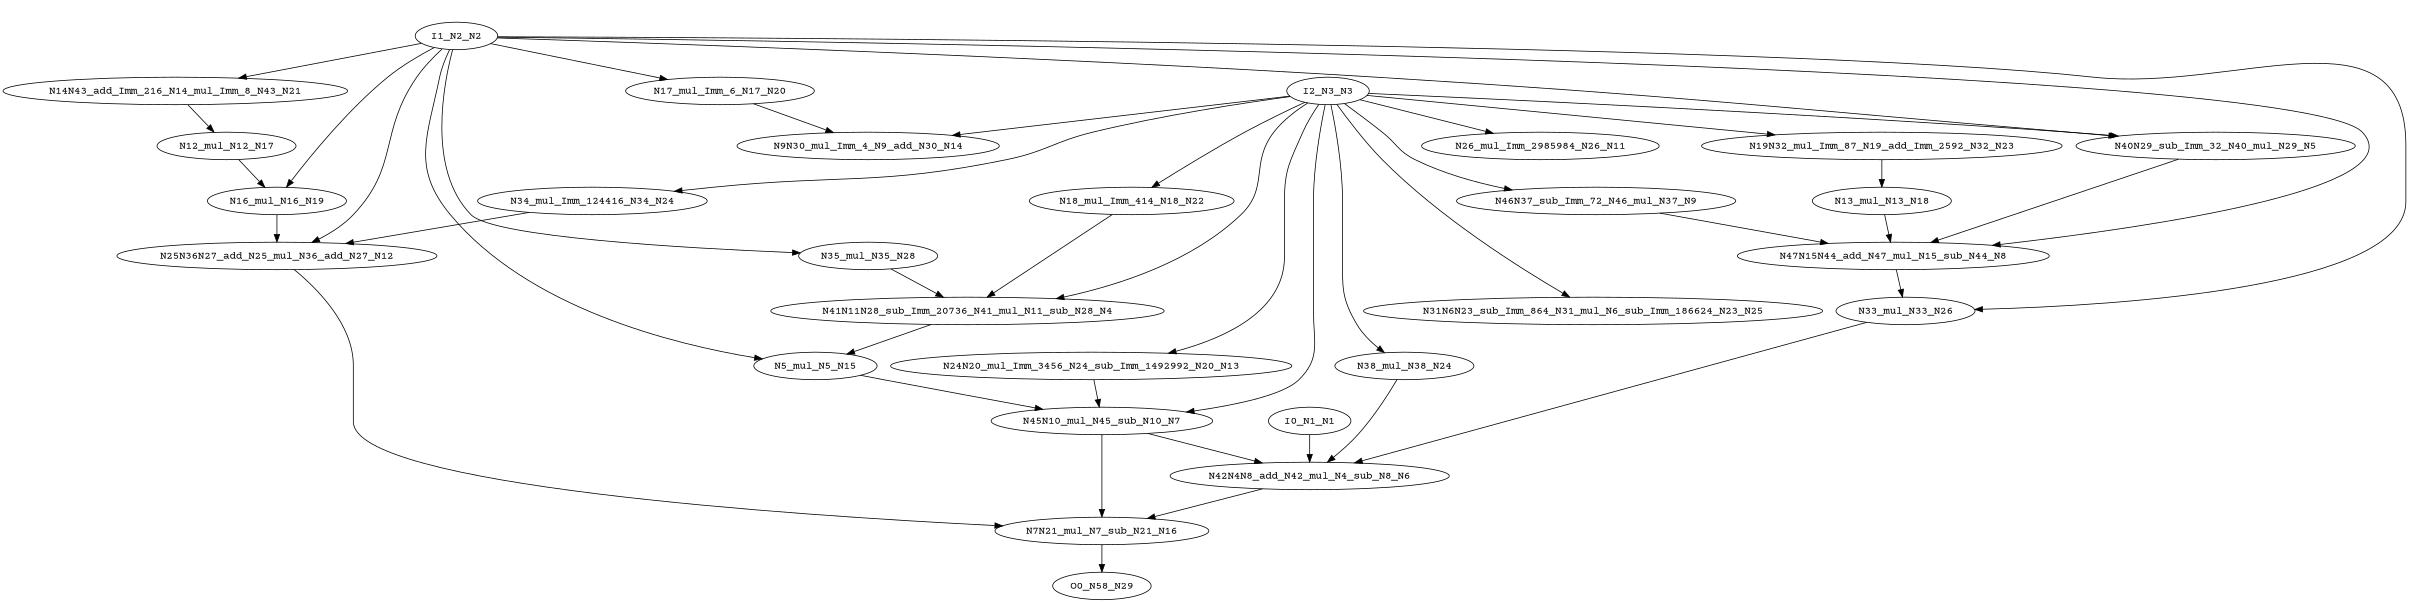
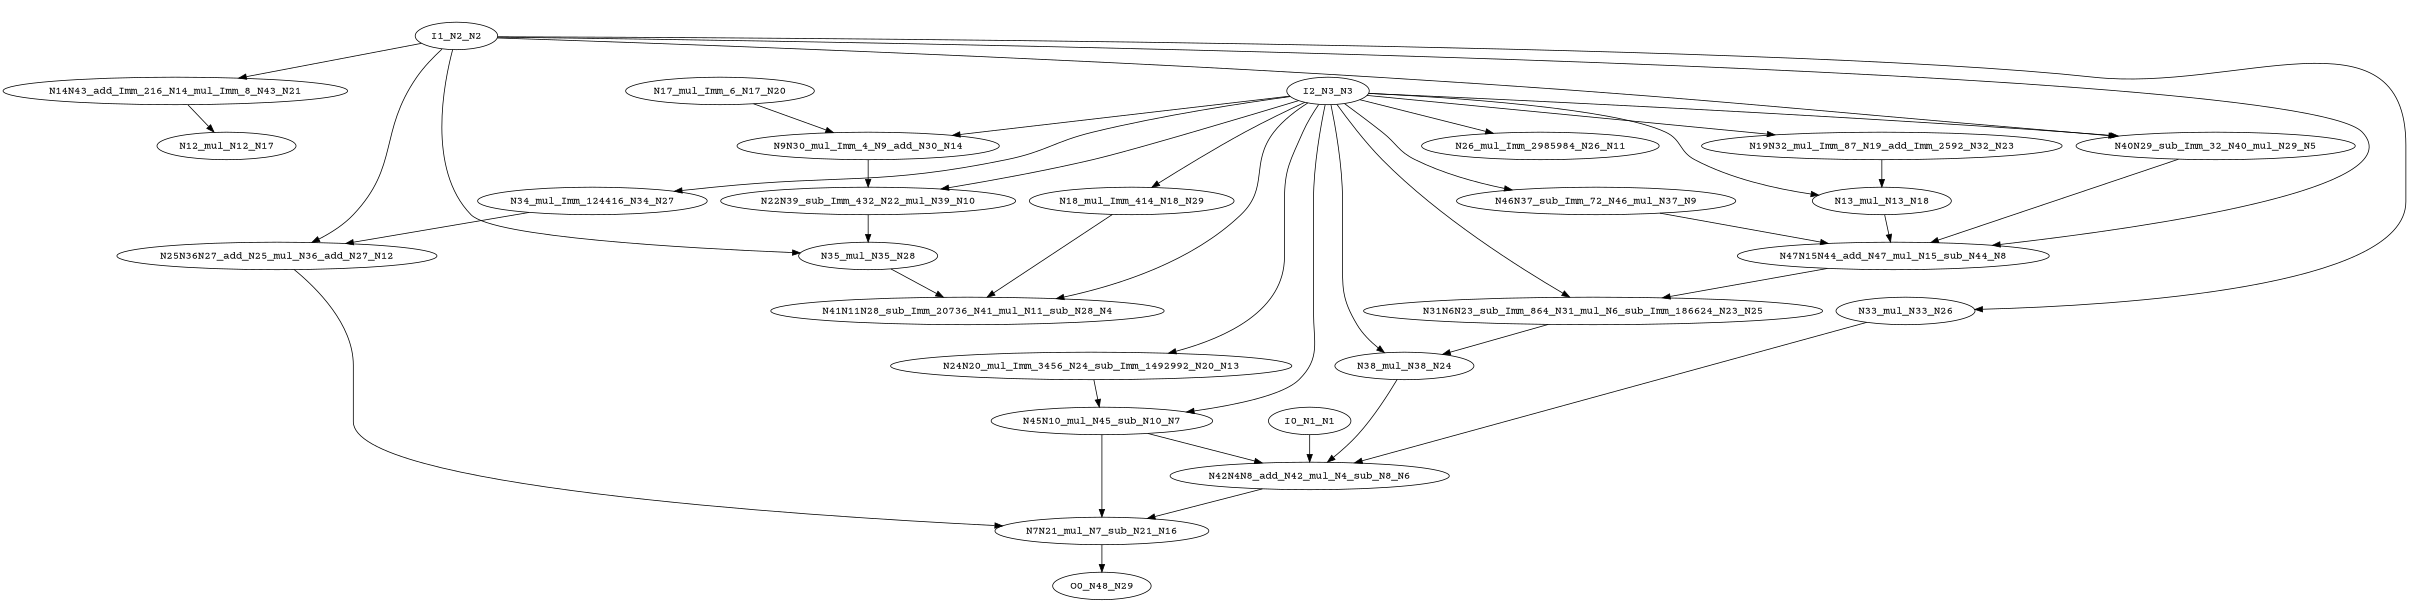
(575, 61) -> none
none -> (1565, 110)
(277, 201) -> none
(592, 201) -> (592, 201)
none -> (868, 201)
(1132, 201) -> (1132, 201)
(1899, 280) -> (1749, 282)
none -> (1499, 338)
(815, 366) -> none
(1102, 586) -> (1102, 586)
